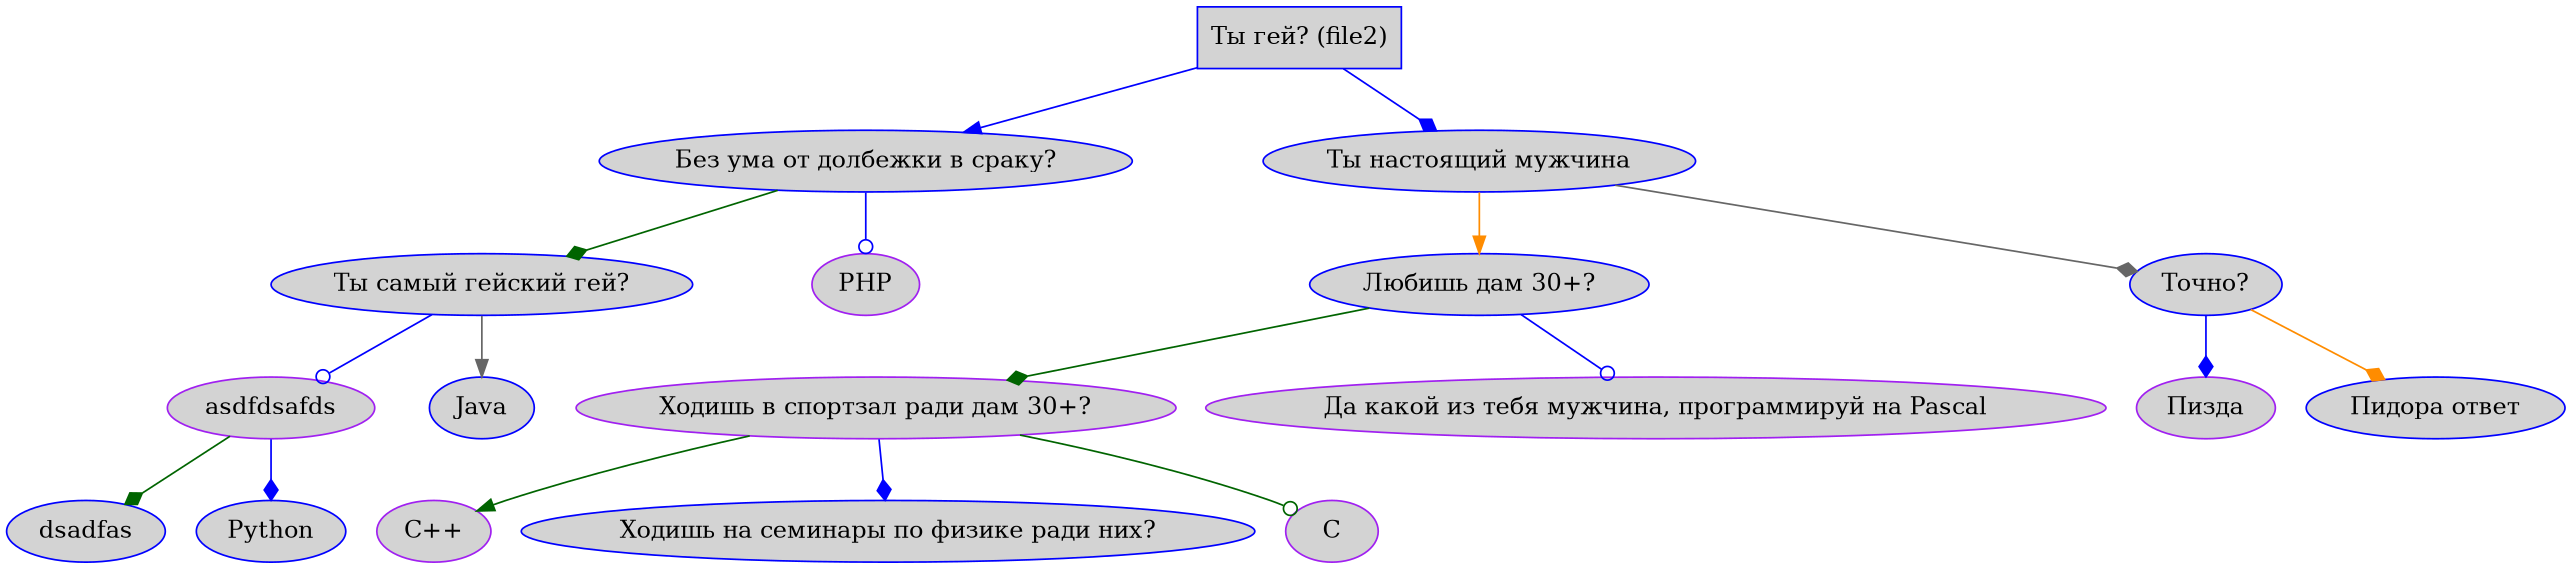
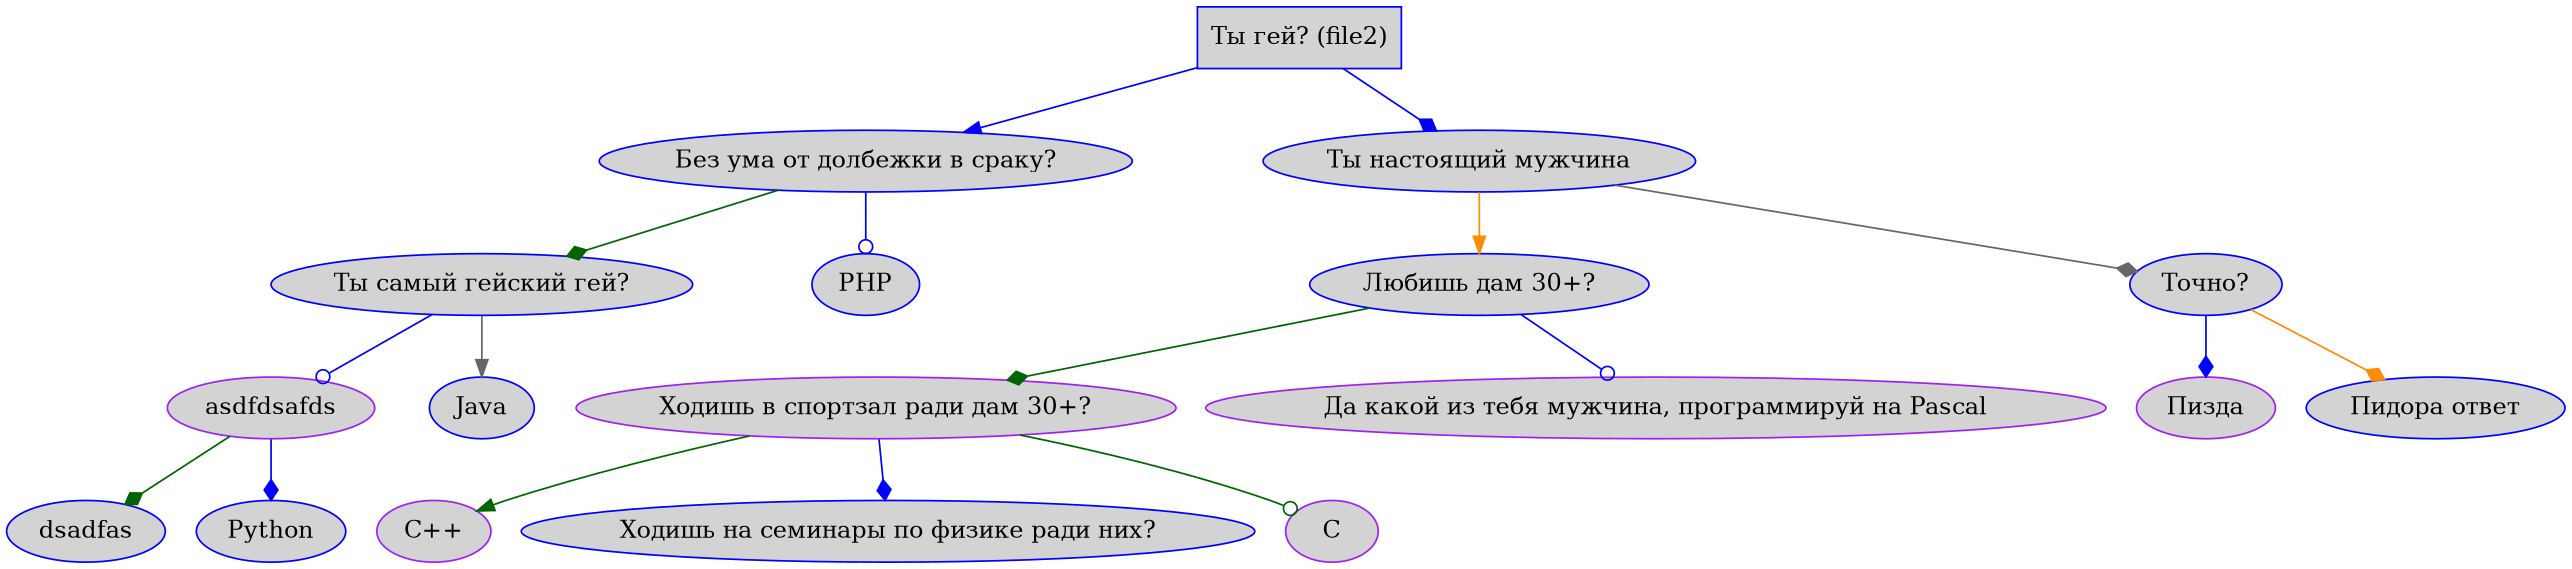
(866, 285) -> (866, 285)
